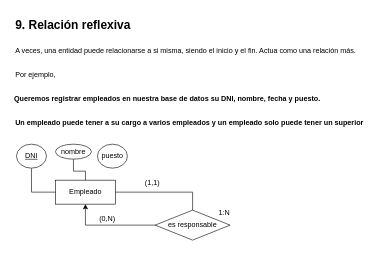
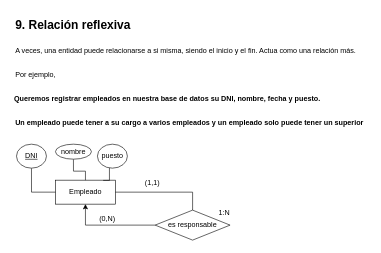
none -> (109, 177)
